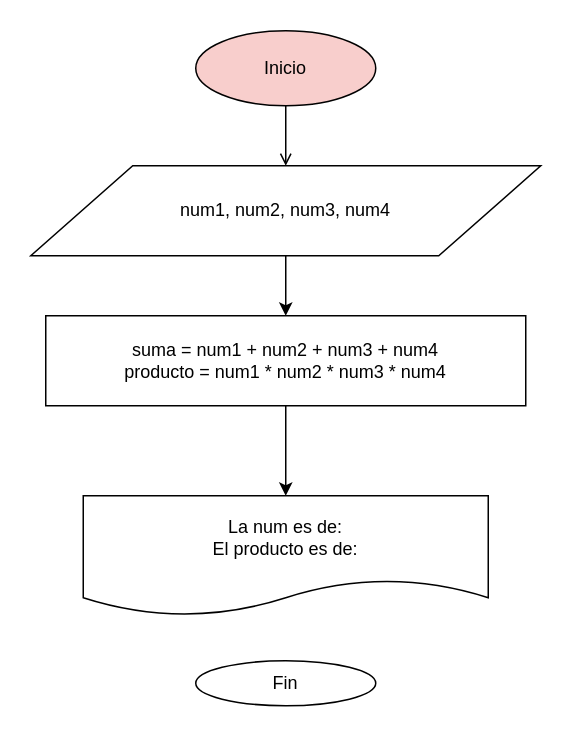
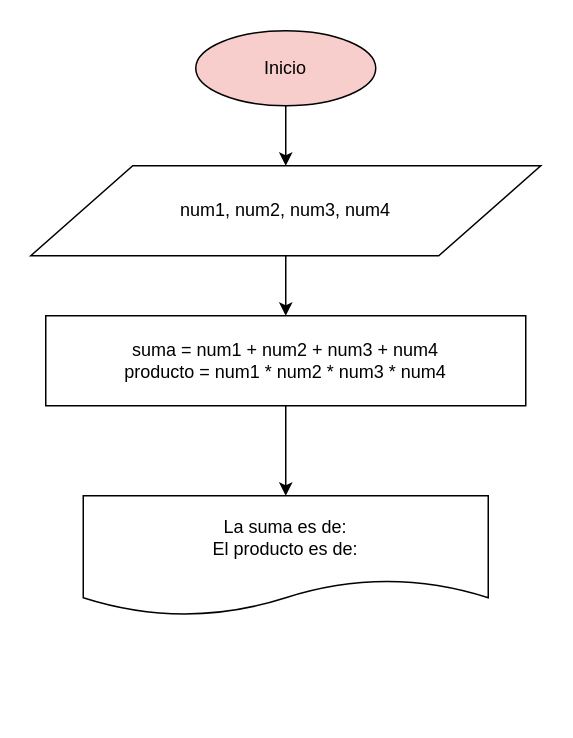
(286, 156) -> (286, 154)
(286, 538) -> (286, 538)
(286, 683) -> none
